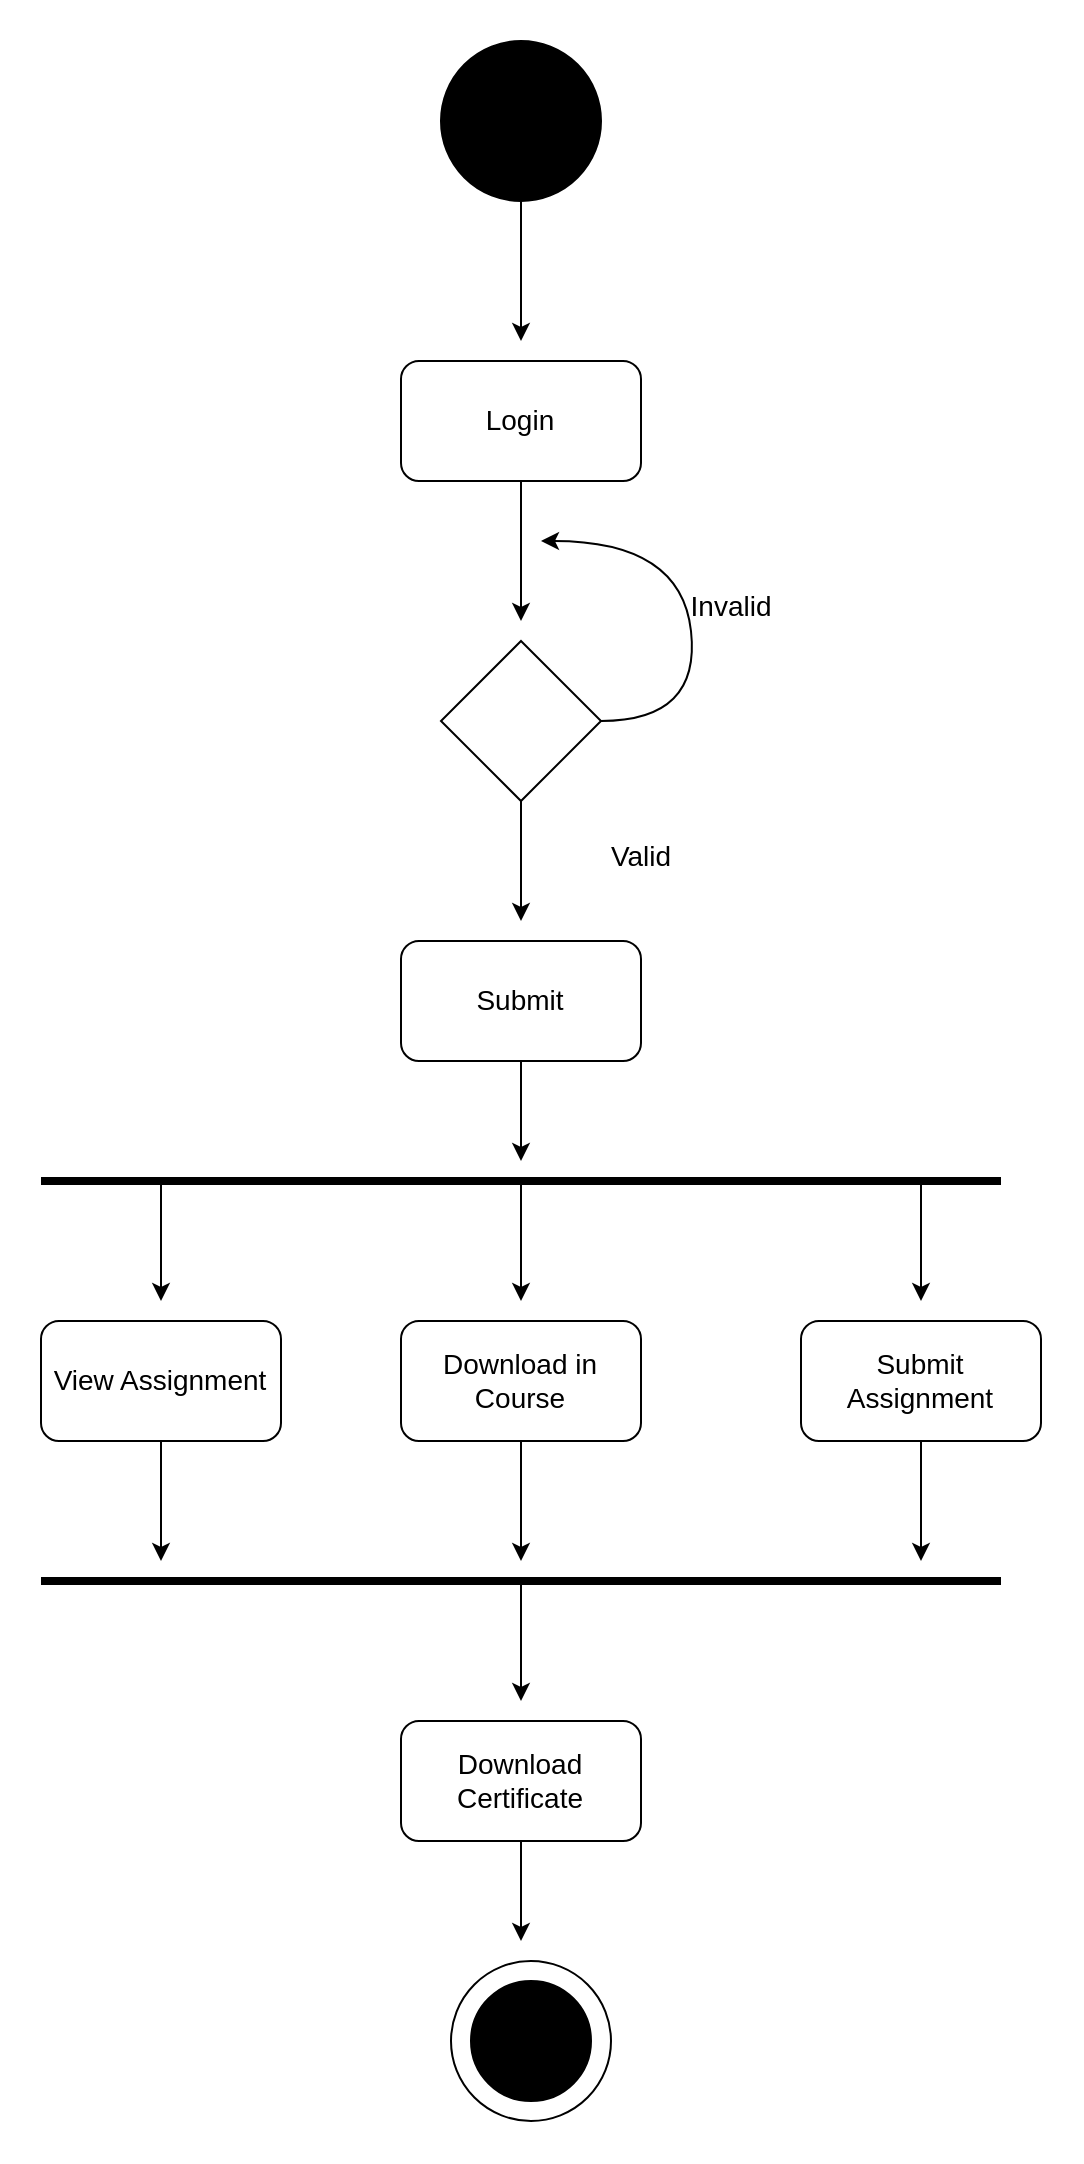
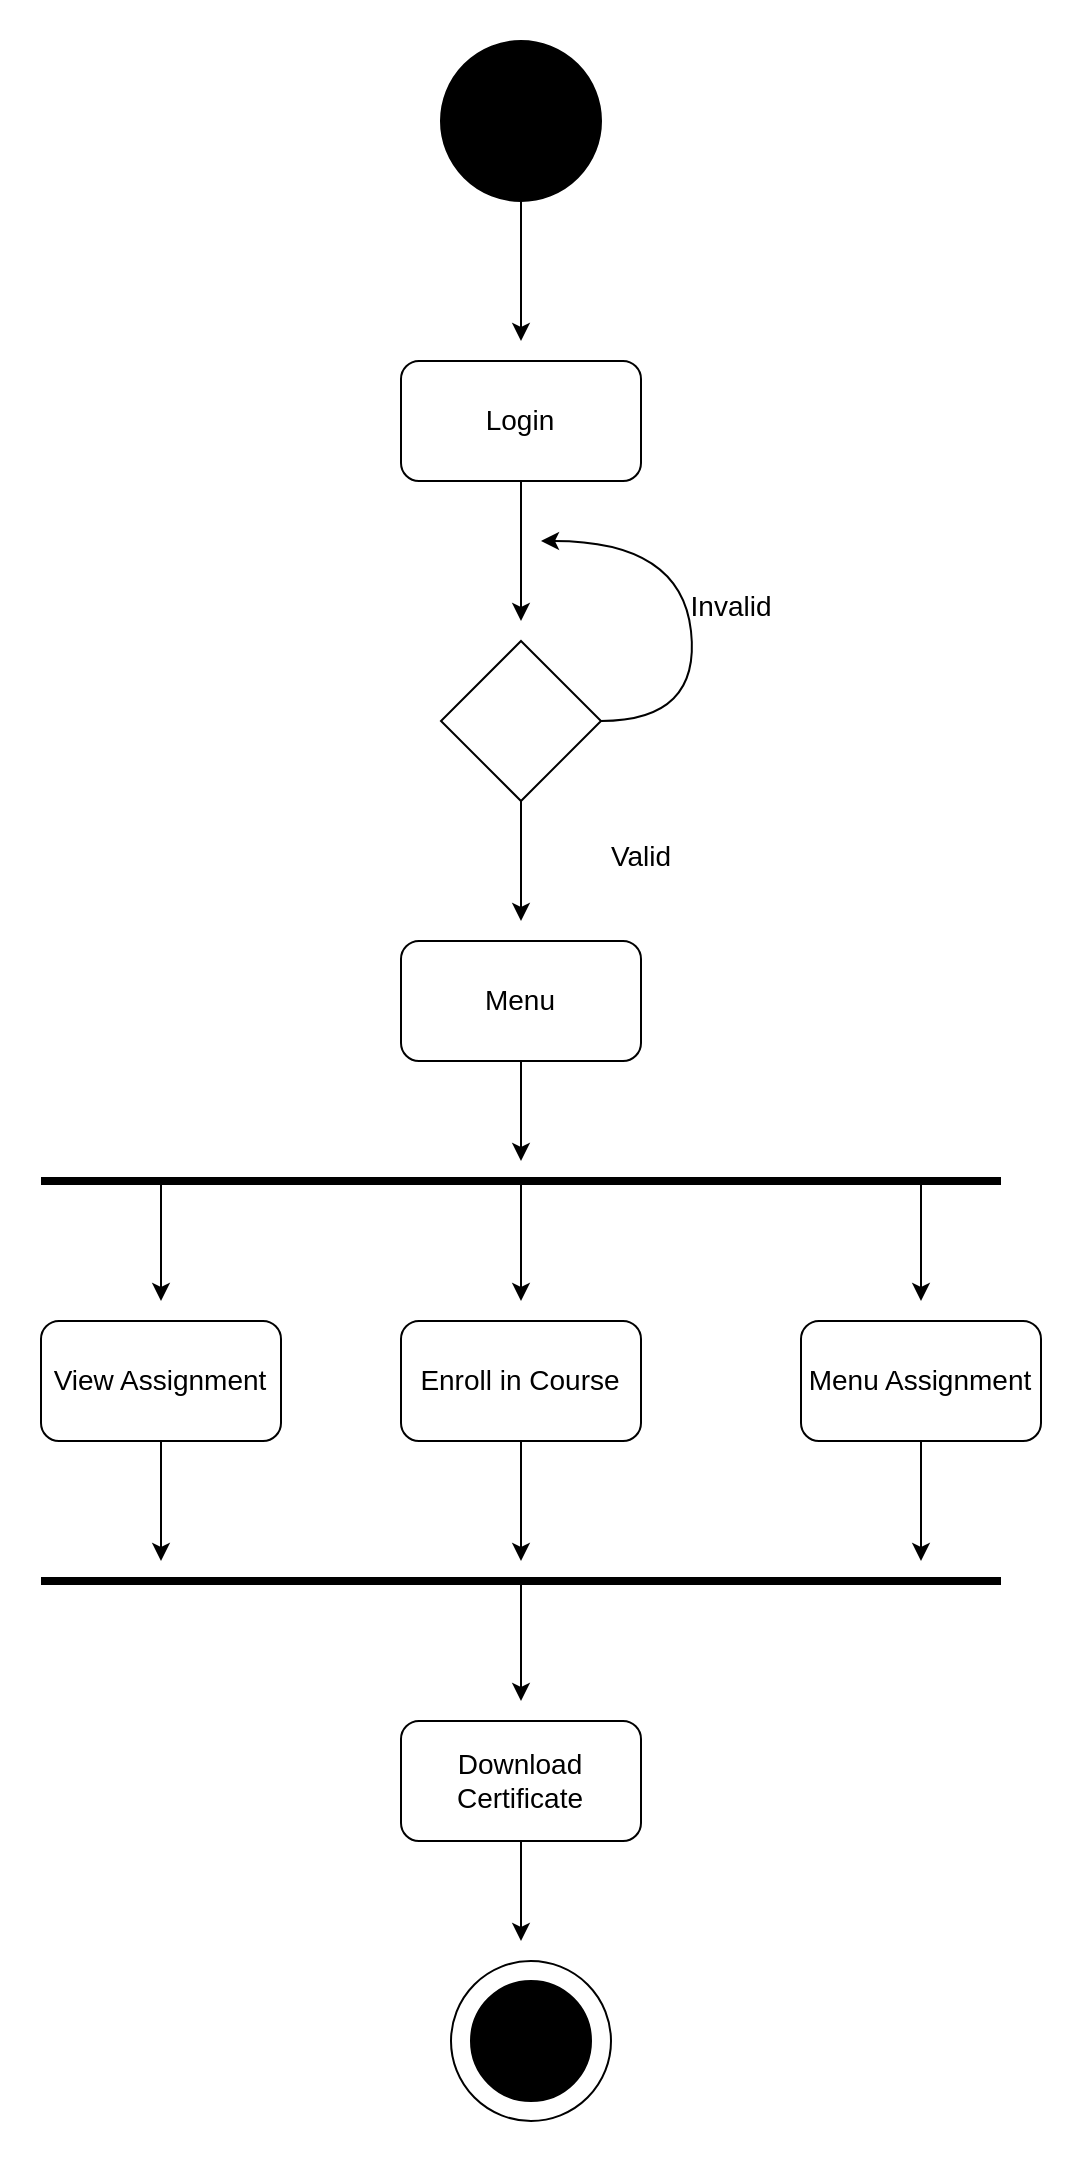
(521, 1001) -> (521, 1001)
(521, 1381) -> (521, 1381)
(921, 1381) -> (921, 1381)
